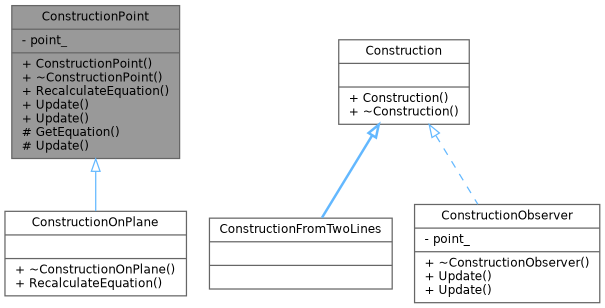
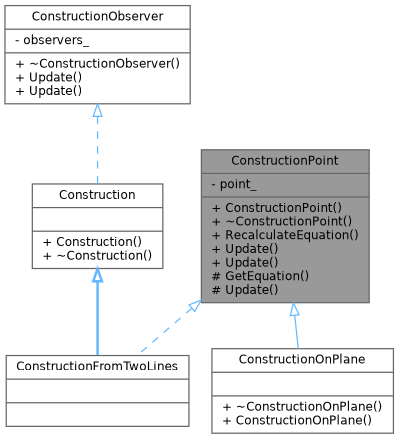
(457, 170) -> (98, 150)
(448, 239) -> (53, 40)
(89, 283) -> (297, 421)
none -> (165, 332)
